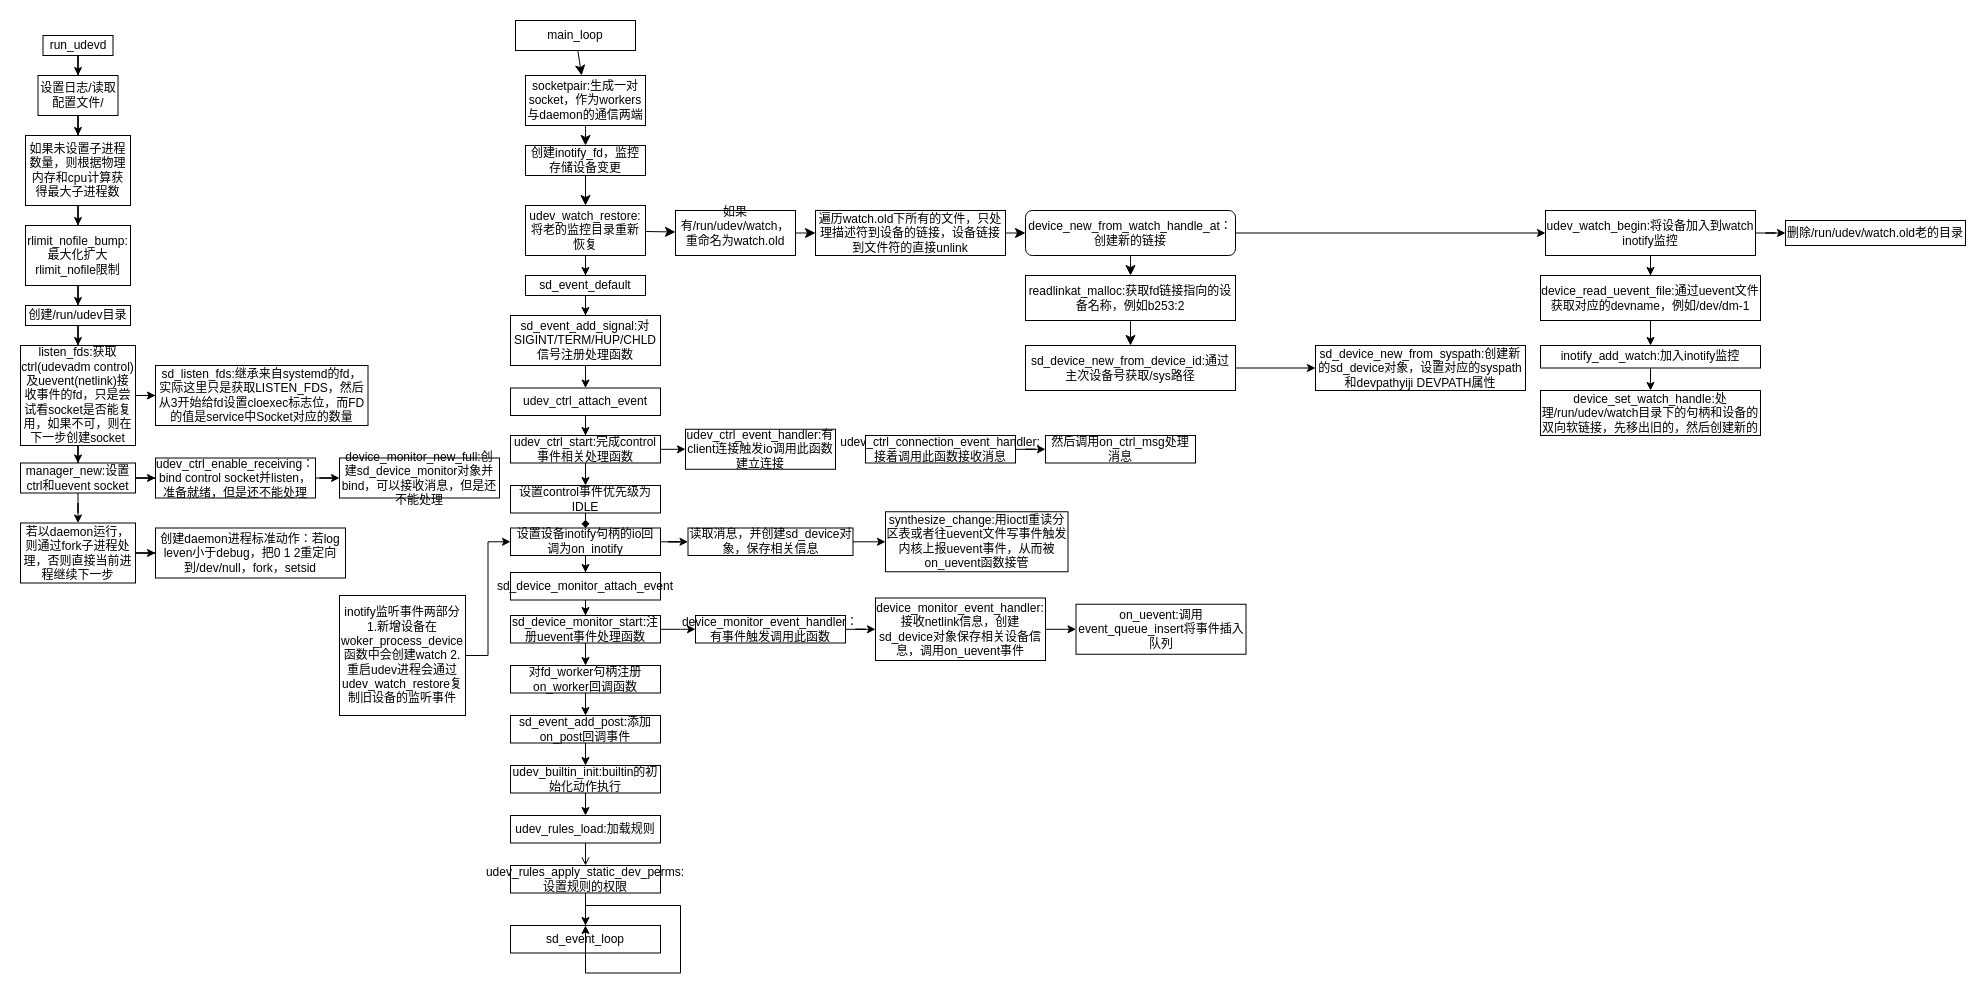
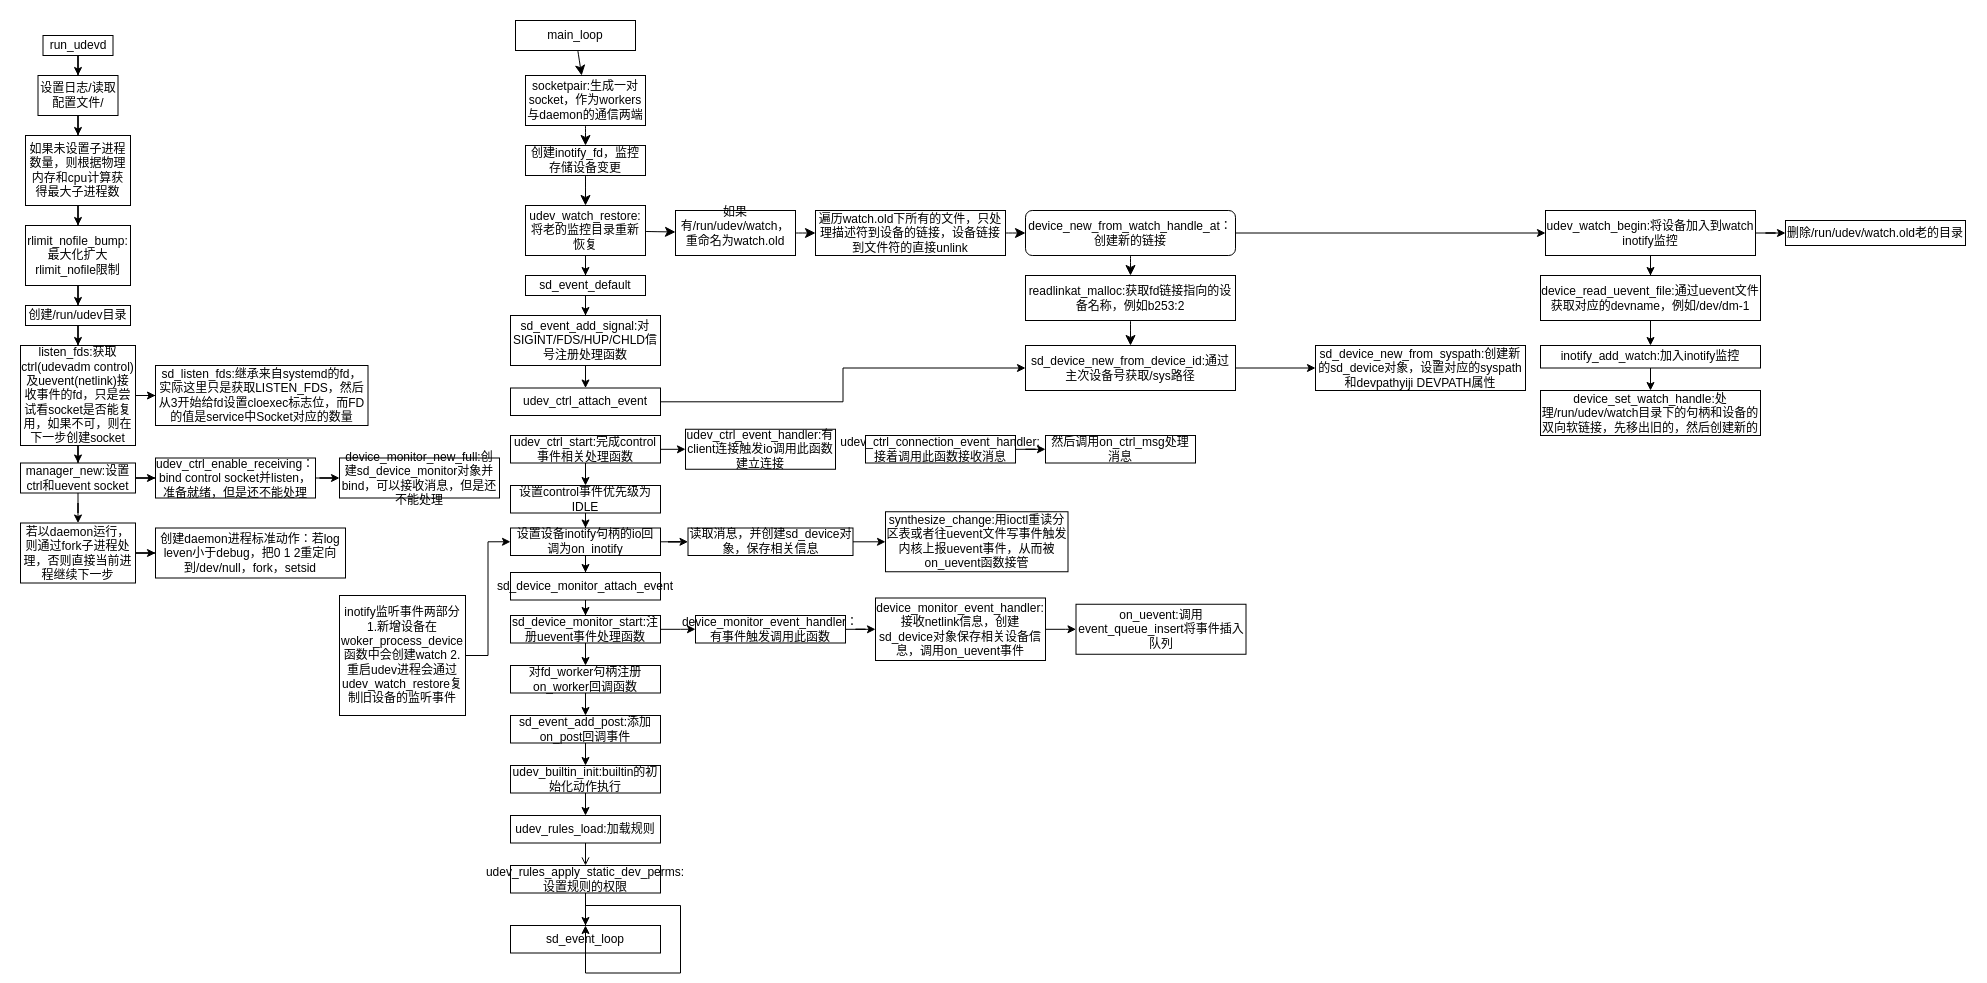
(586, 341) -> (586, 341)
(586, 430) -> (843, 388)
(586, 519) -> (586, 520)
